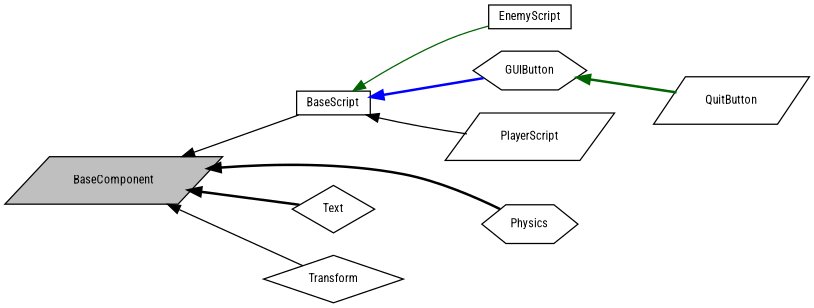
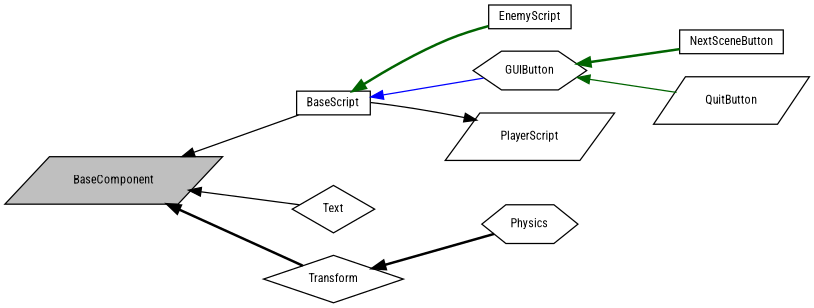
none -> (731, 42)
(424, 50) -> (424, 50)
(433, 86) -> (433, 86)
(633, 86) -> (633, 86)
(423, 127) -> (418, 109)
(364, 168) -> (439, 249)
(250, 198) -> (250, 198)
(241, 238) -> (241, 238)
